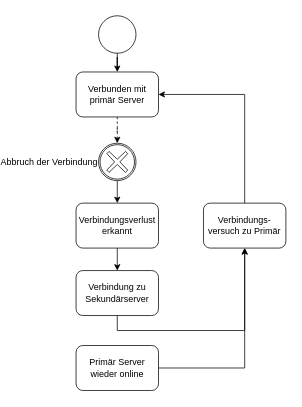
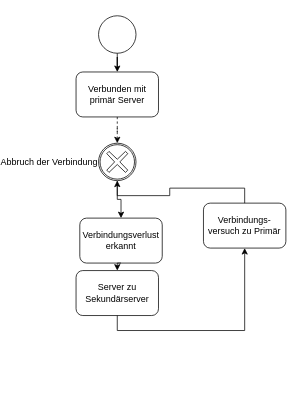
(245, 100) -> (180, 188)
(117, 225) -> (121, 240)
(117, 293) -> (117, 293)
(245, 351) -> none
(117, 368) -> none
